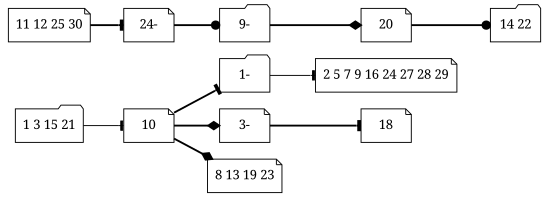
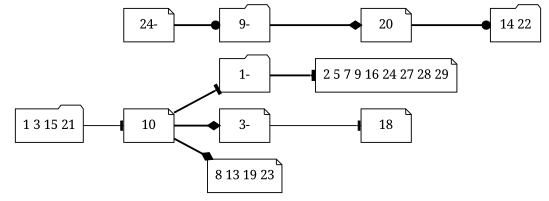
(49, 25) -> none
(290, 75) -> (290, 75)
(313, 126) -> (313, 126)
